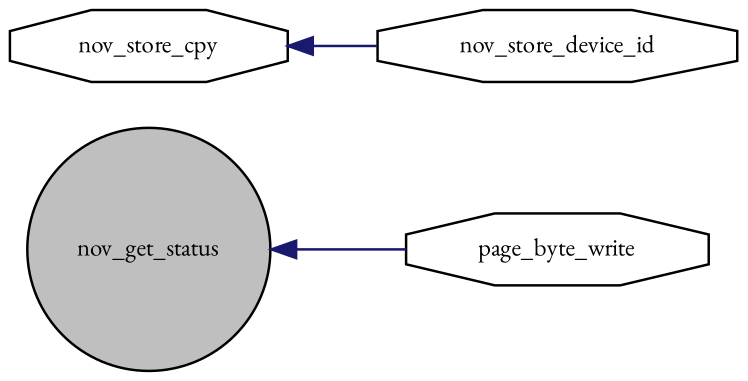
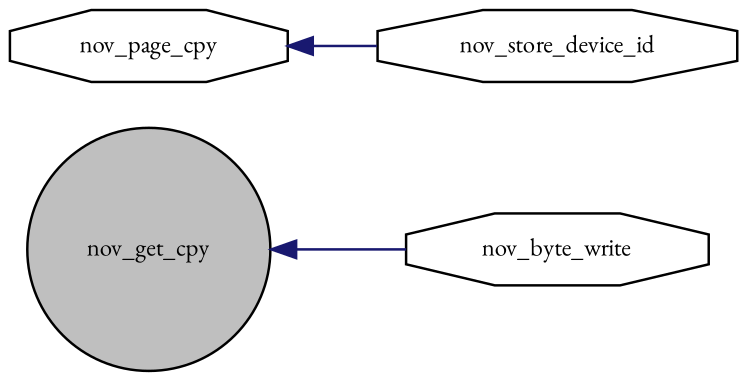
(149, 46) -> (149, 46)
(149, 249) -> (149, 249)
(557, 249) -> (557, 249)
